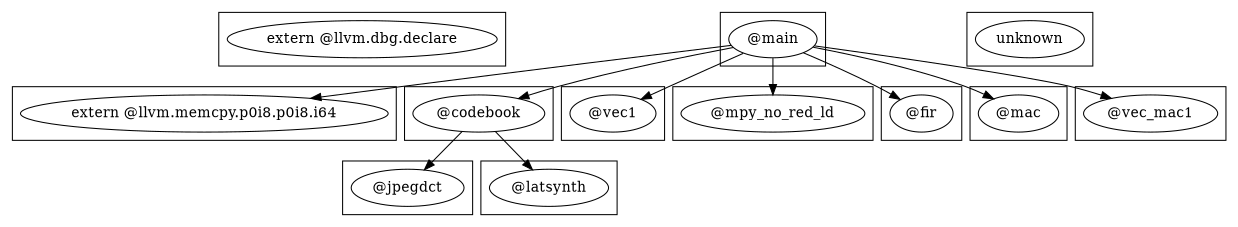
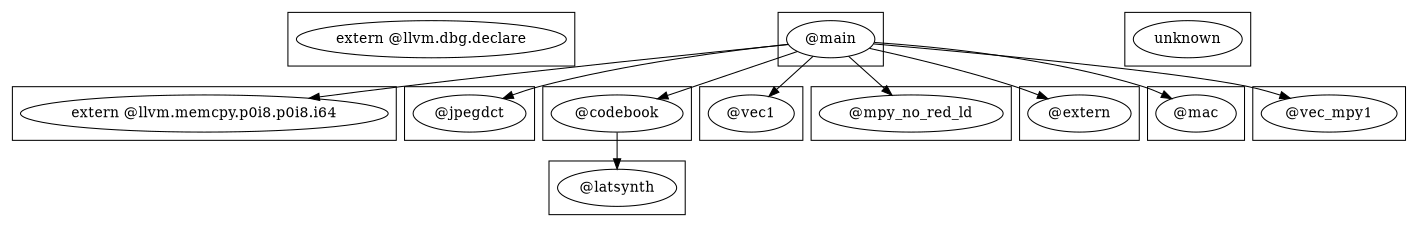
(922, 114) -> (1079, 114)
(1151, 114) -> (1329, 114)
(447, 147) -> (622, 68)
